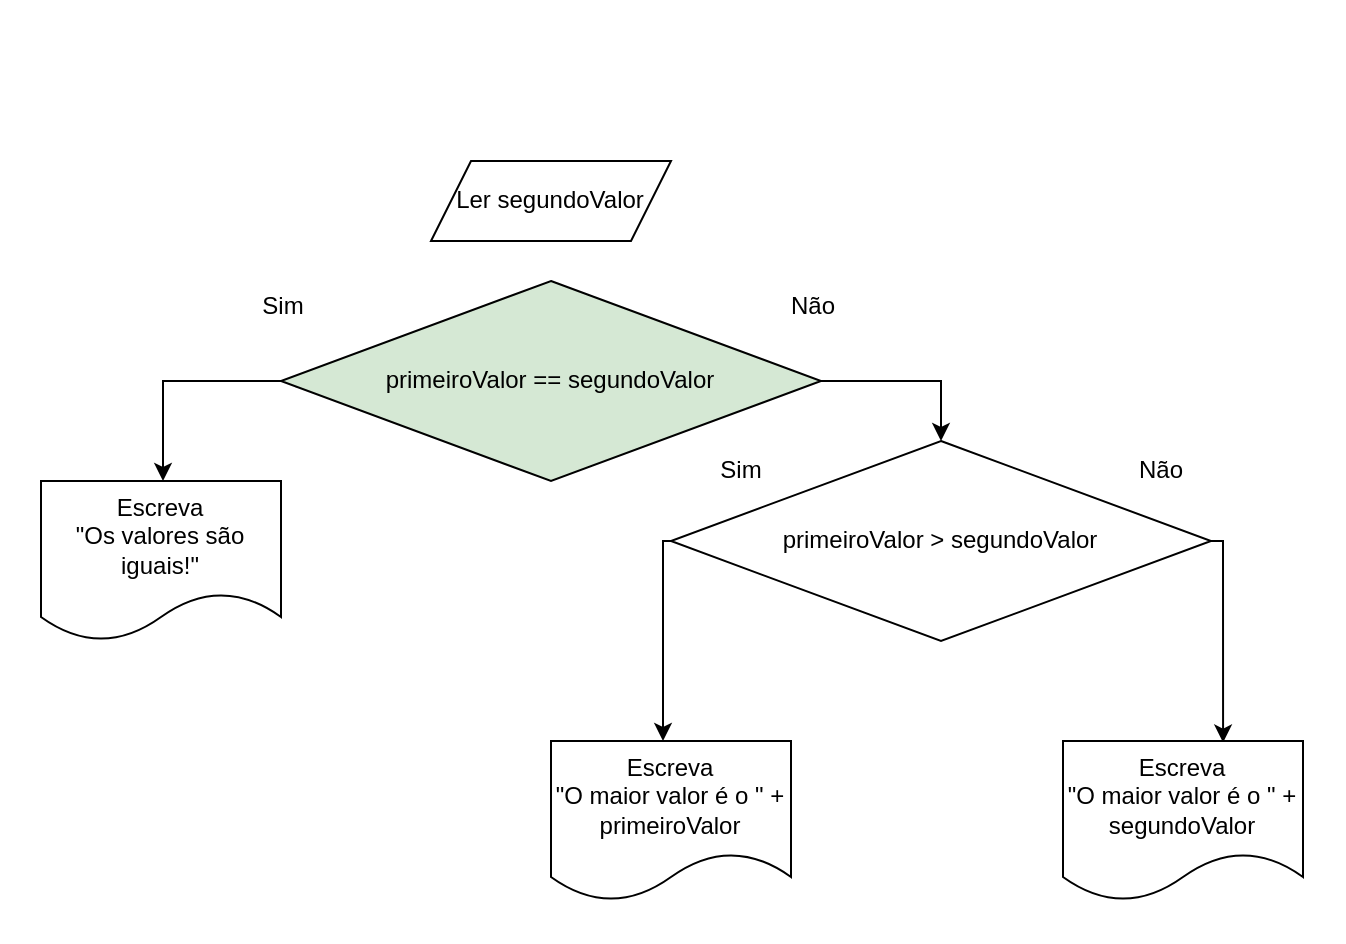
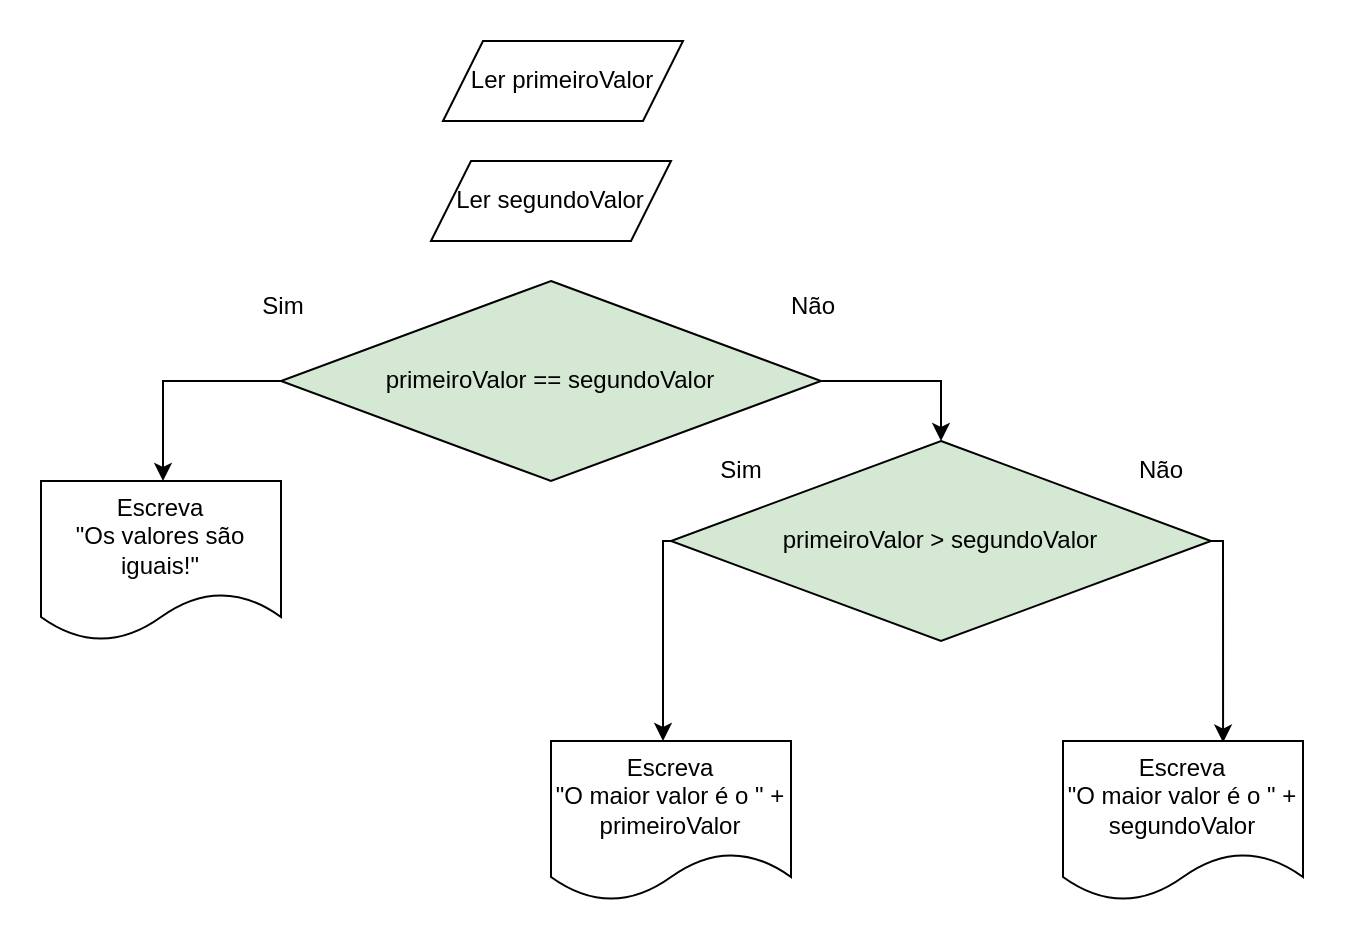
none -> (563, 81)
(941, 541) -> (941, 541)
